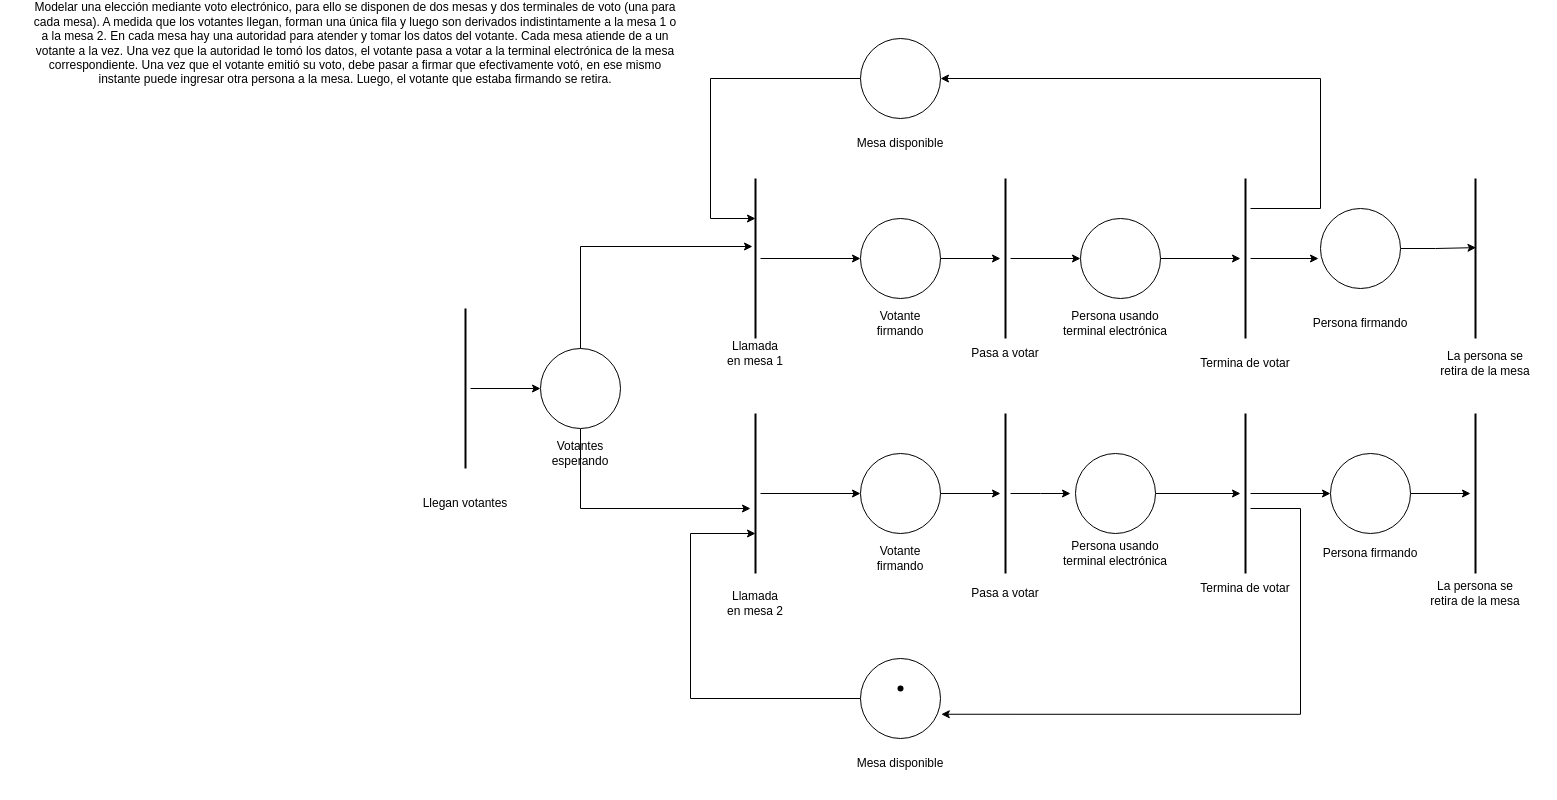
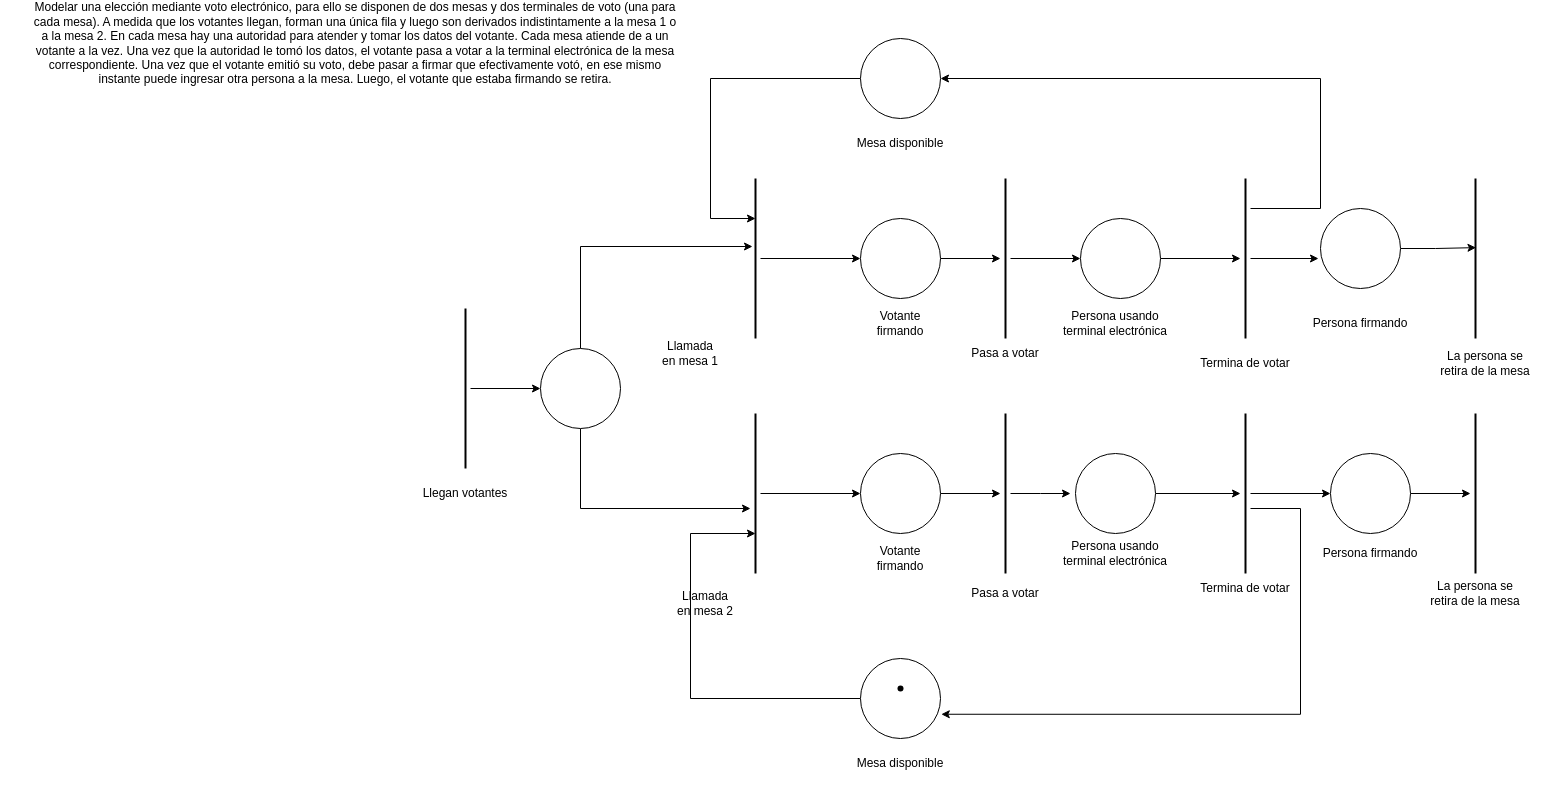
(756, 354) -> (691, 354)
(581, 454) -> none
(466, 504) -> (466, 494)
(756, 604) -> (706, 604)
